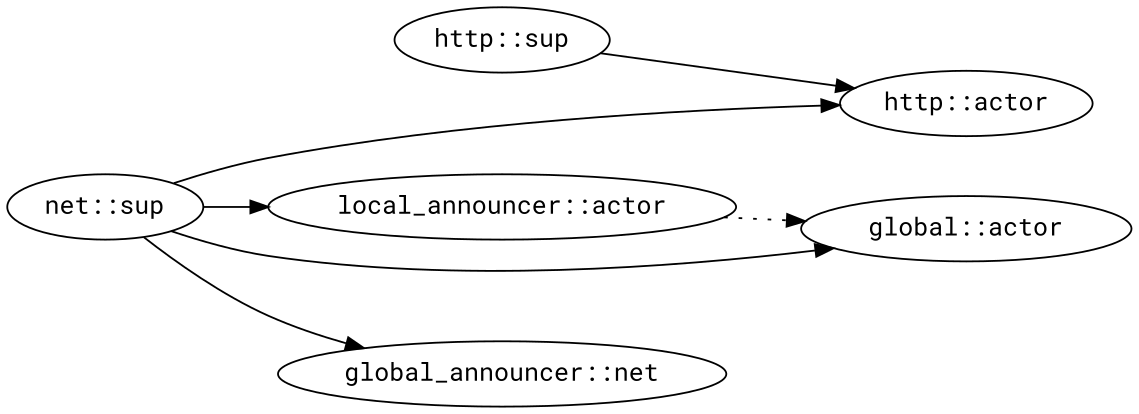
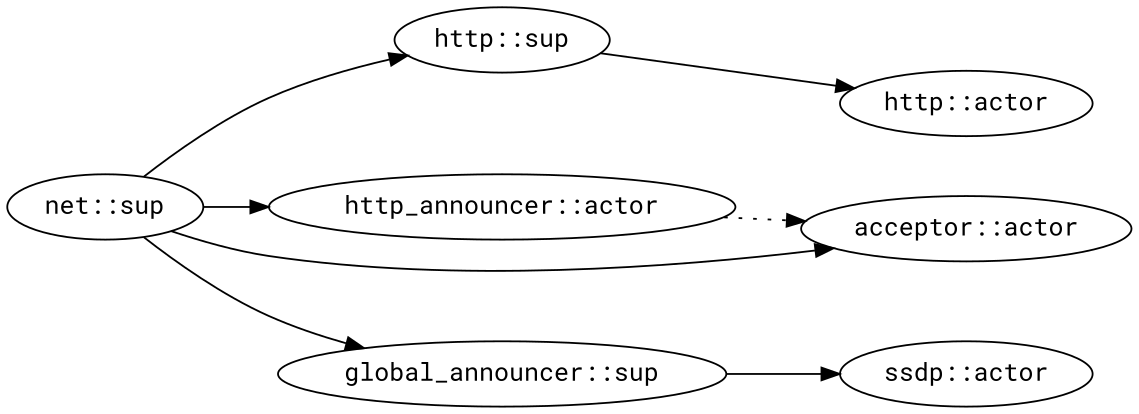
(495, 126) -> (259, 102)
(502, 207) -> (502, 207)
(966, 229) -> (966, 229)
(502, 374) -> (502, 374)
none -> (966, 374)
